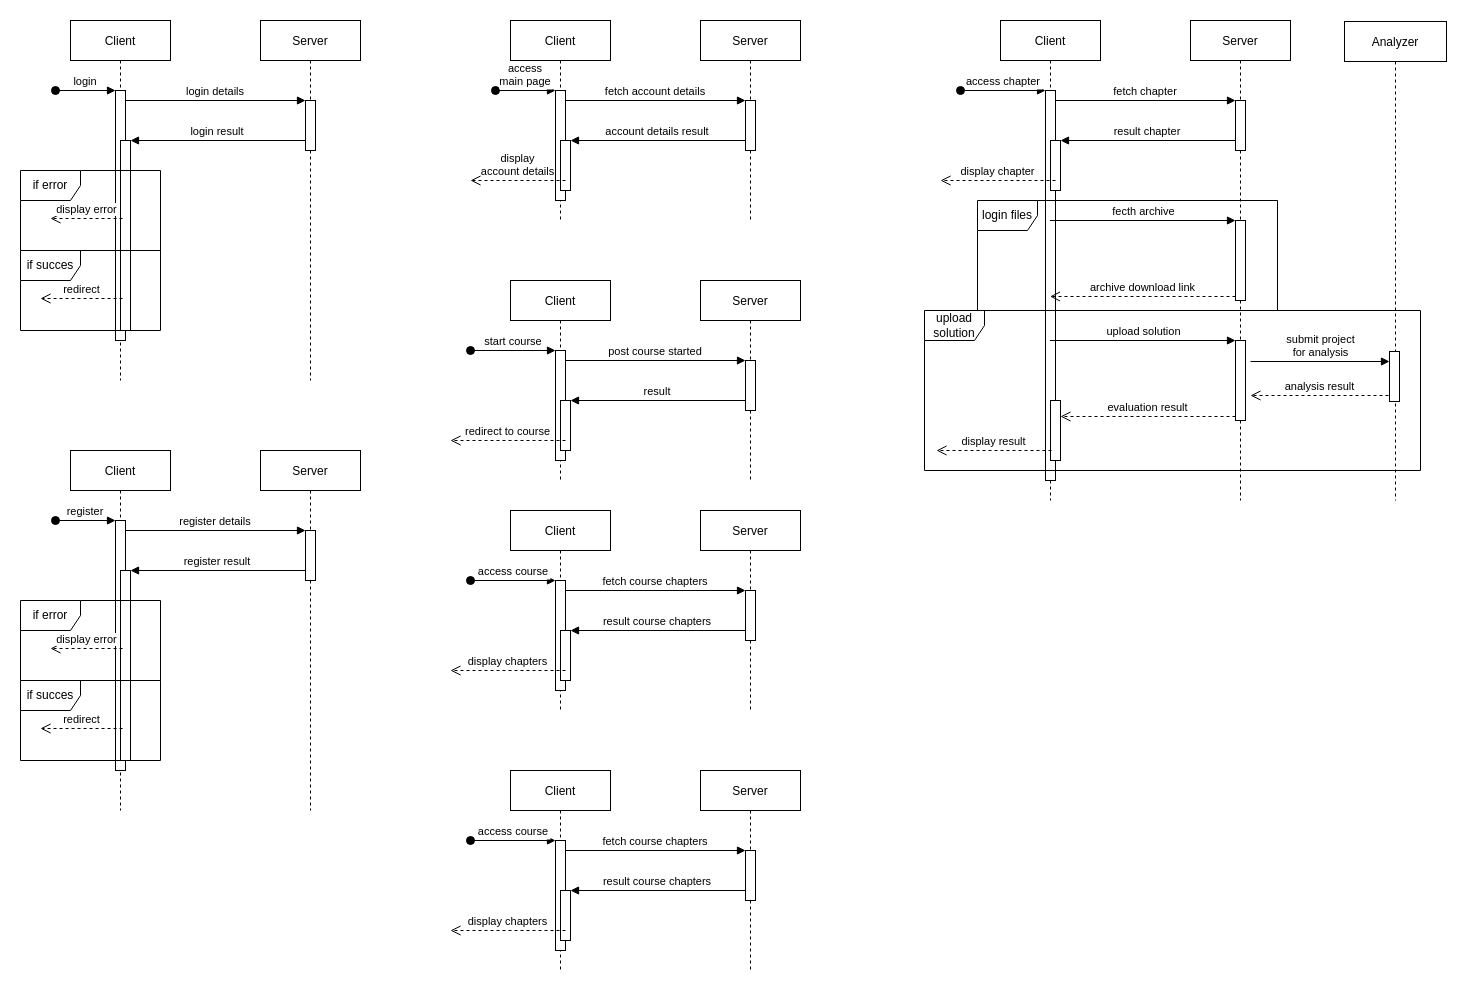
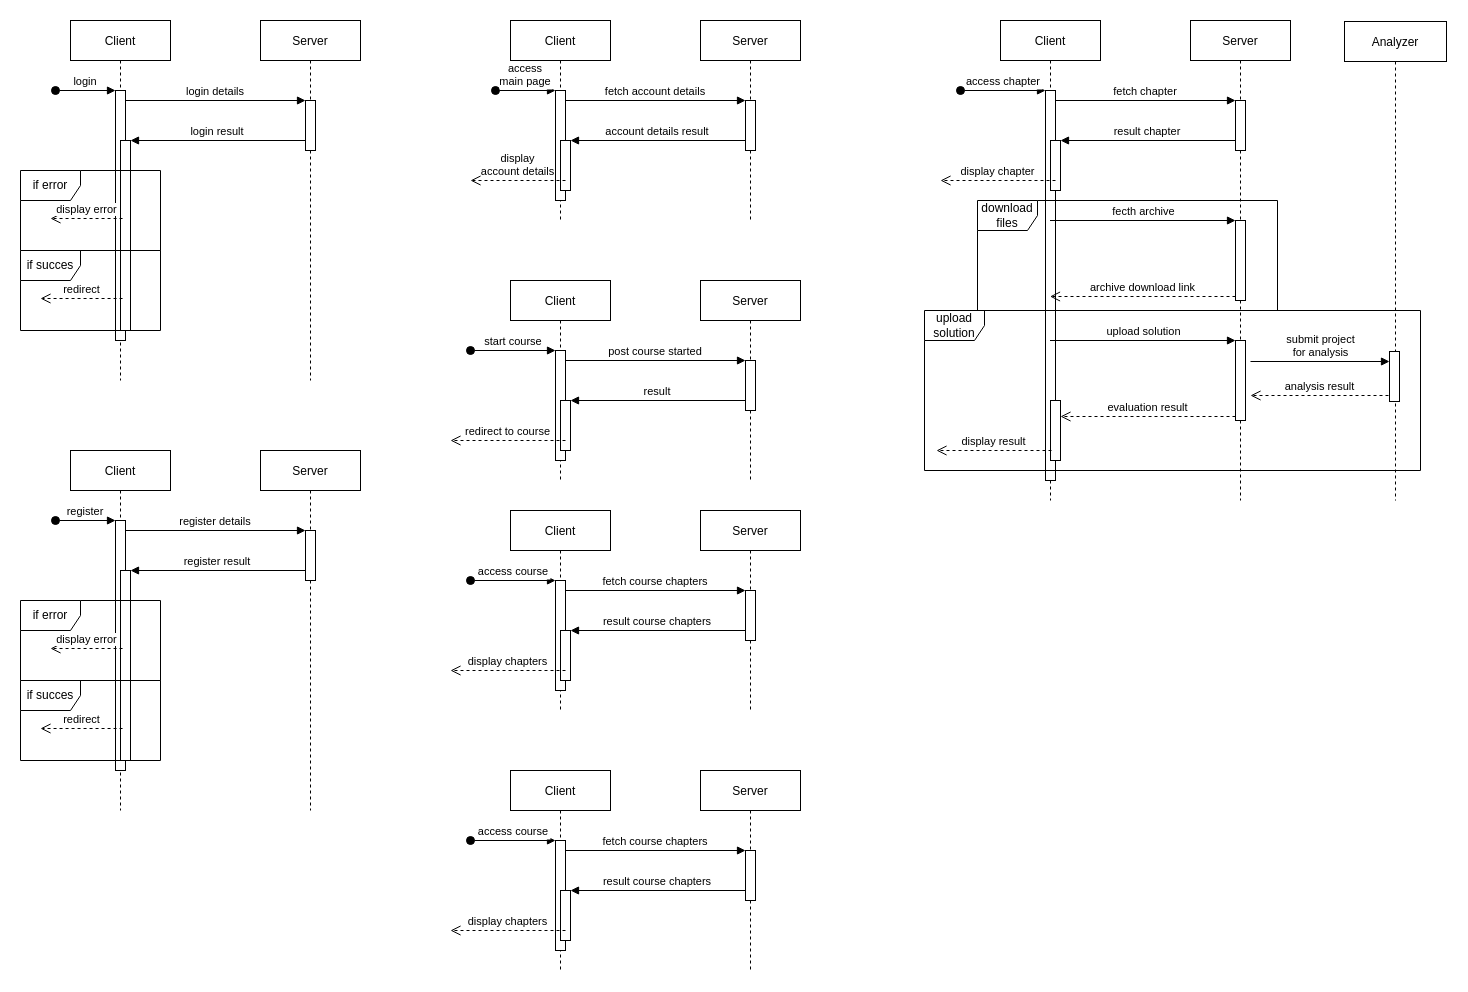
(1008, 216) -> (1008, 216)
